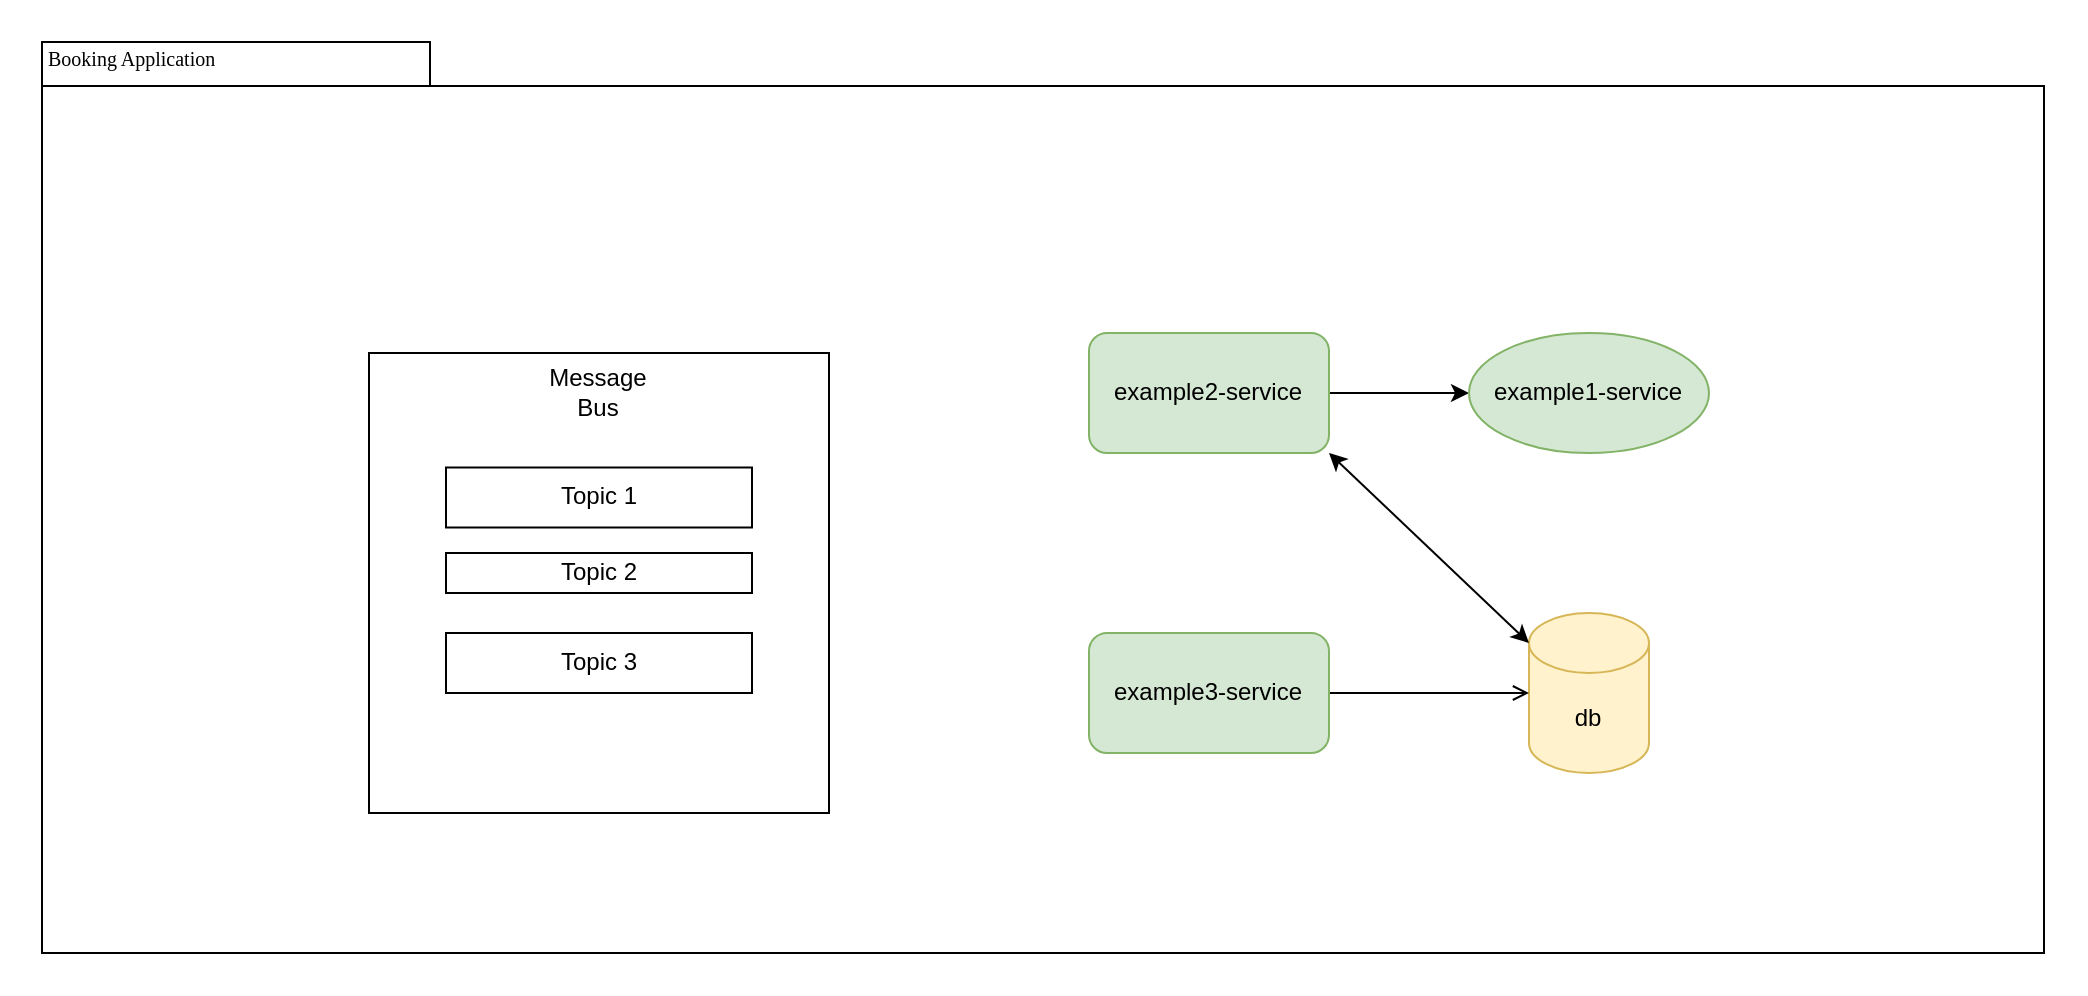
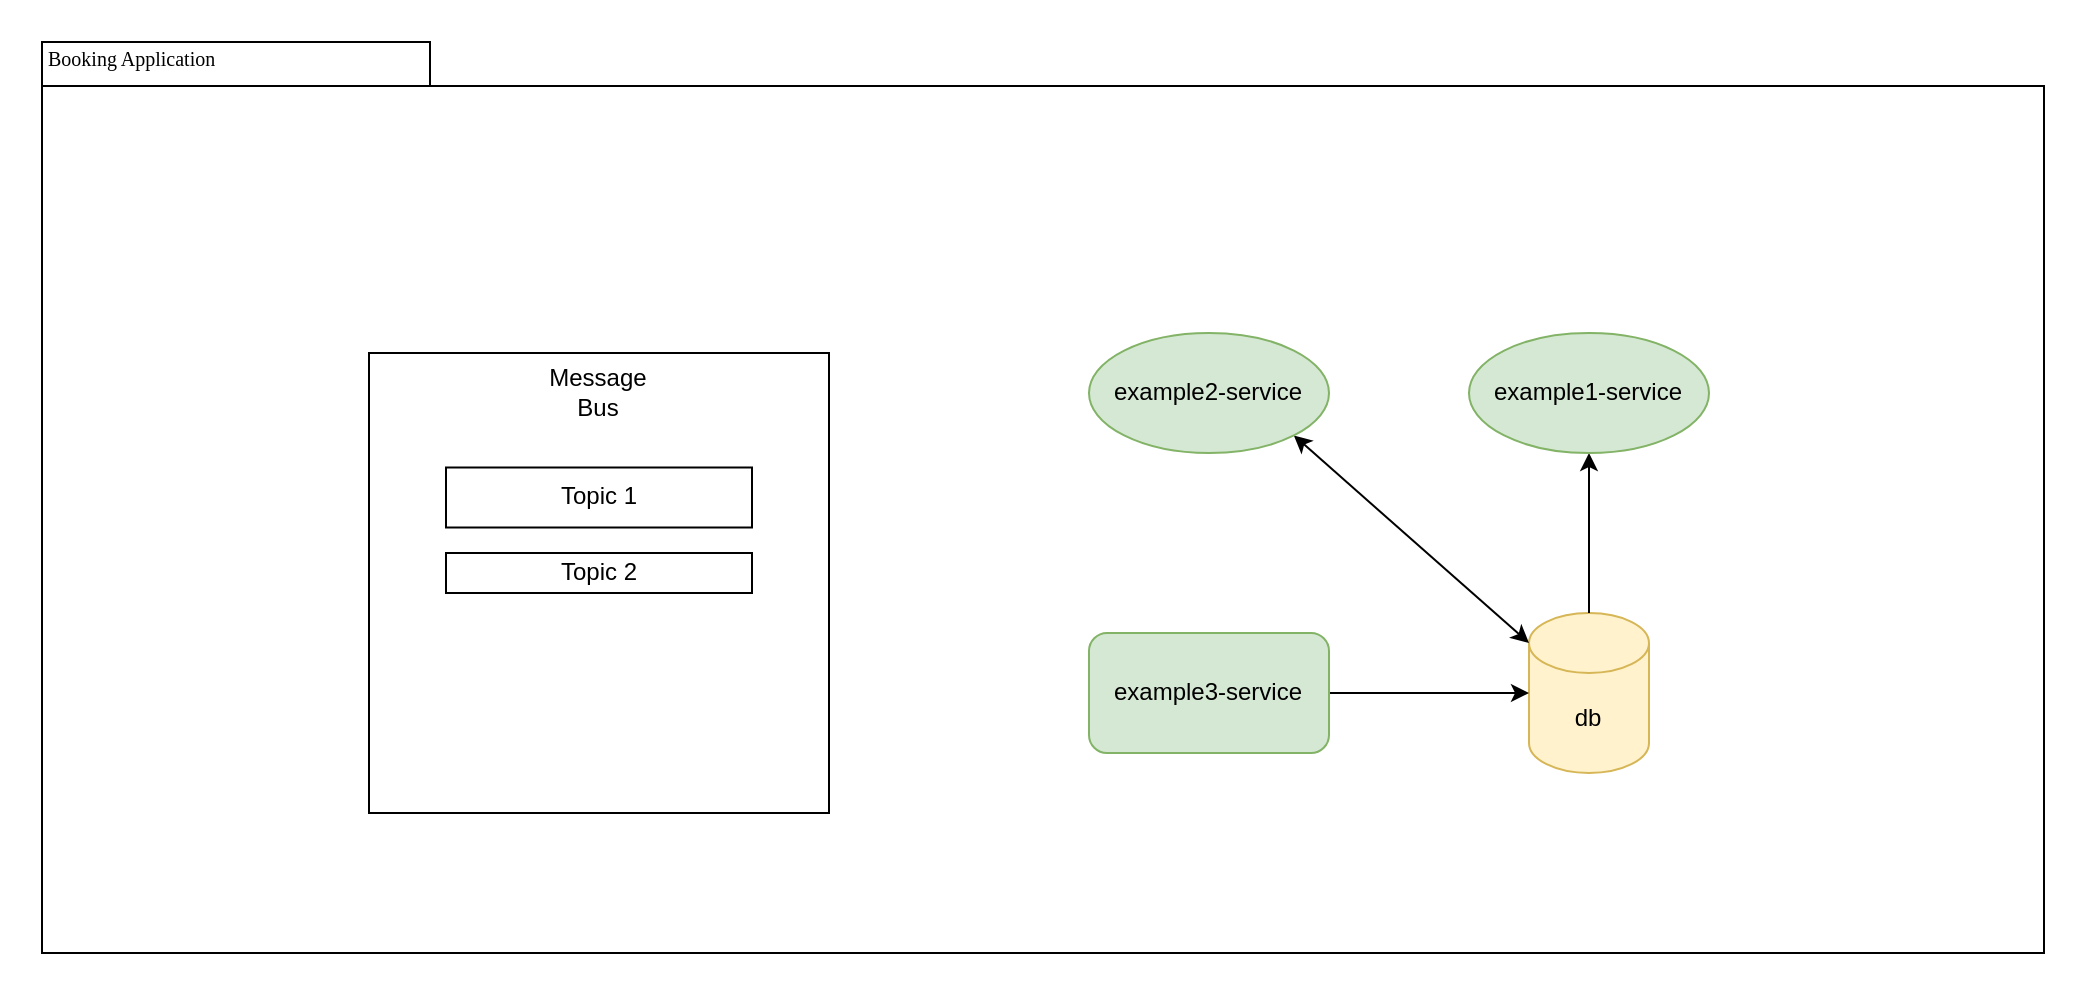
(1209, 393) -> (1209, 393)
(1393, 393) -> (1589, 539)
(599, 663) -> none
(1516, 693) -> (1514, 693)
